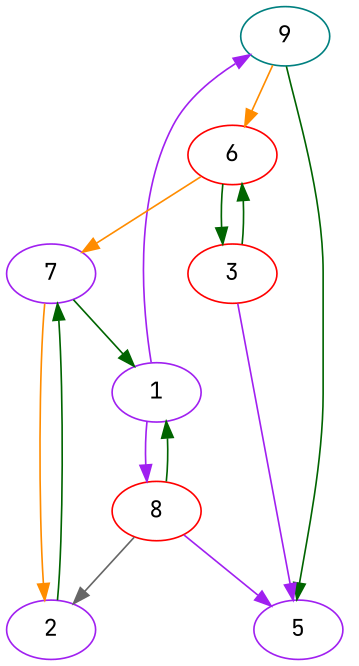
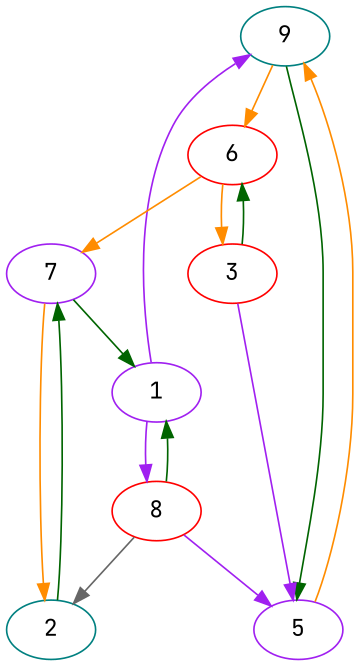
(221, 206) -> (221, 206)
none -> (353, 340)
(51, 630) -> (51, 630)
